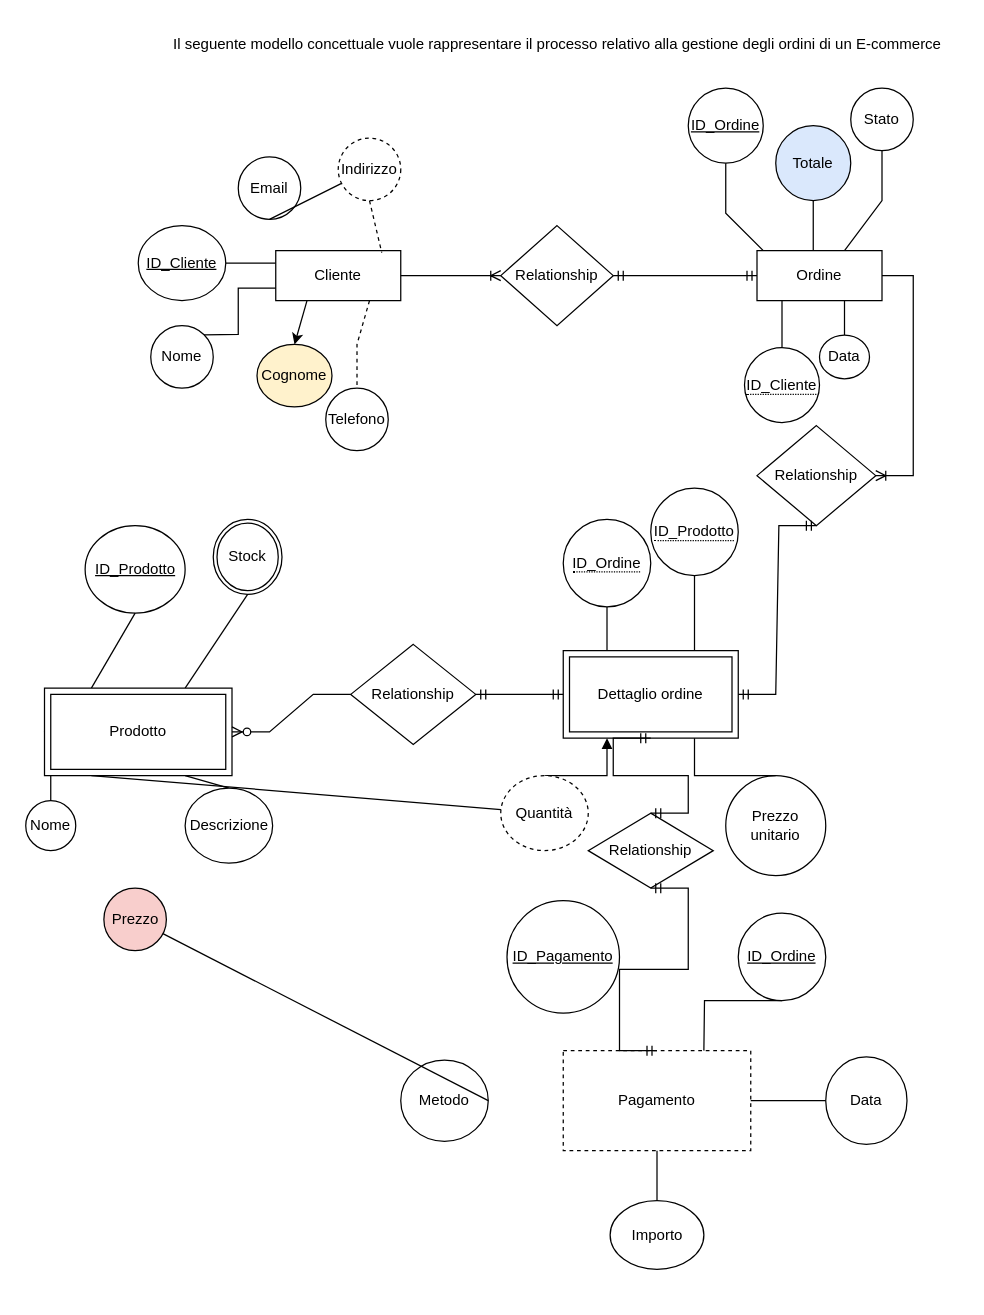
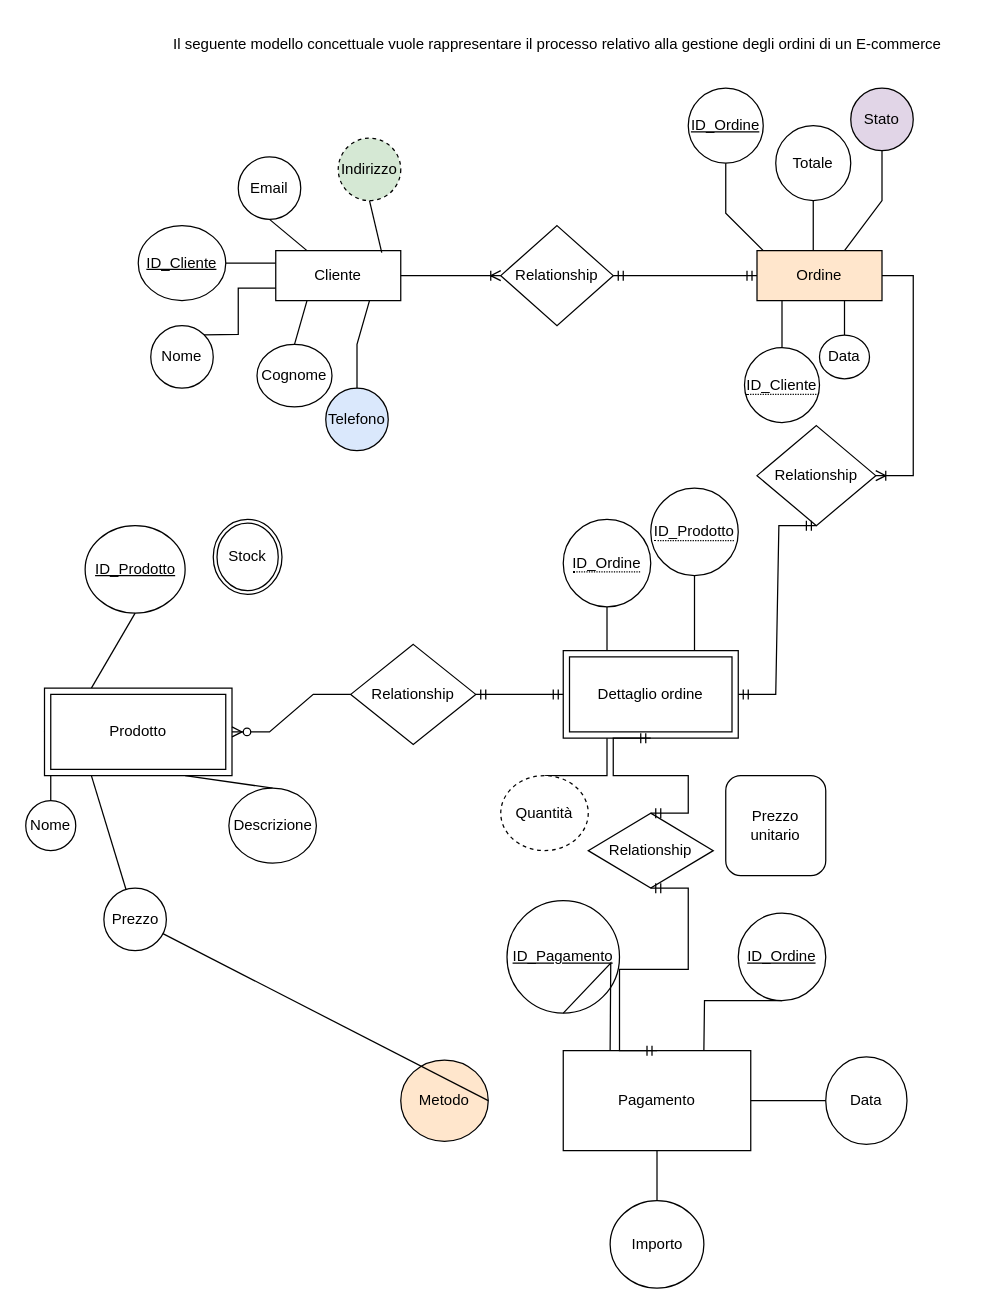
(882, 119) -> (882, 119)
(813, 163) -> (813, 163)
(369, 169) -> (369, 169)
(305, 201) -> (288, 235)
(375, 226) -> (375, 226)
(819, 276) -> (819, 276)
(297, 335) -> (296, 338)
(357, 343) -> (357, 343)
(294, 376) -> (294, 376)
(357, 419) -> (357, 419)
(216, 641) -> none
(607, 749) -> (607, 745)
(697, 776) -> none
(365, 798) -> (108, 832)
(229, 826) -> (273, 826)
(776, 826) -> (776, 826)
(135, 919) -> (135, 919)
none -> (611, 972)
(444, 1101) -> (444, 1101)
(657, 1101) -> (657, 1101)
(657, 1235) -> (657, 1244)
